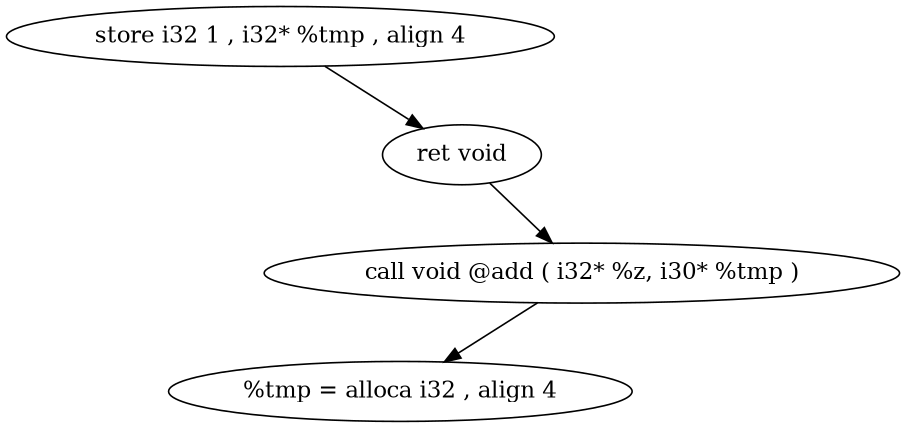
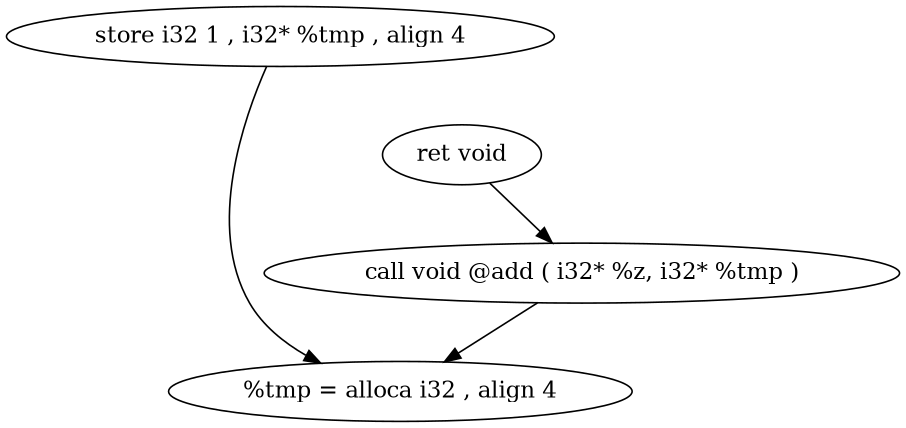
(367, 93) -> (230, 223)
(582, 273) -> (582, 273)
